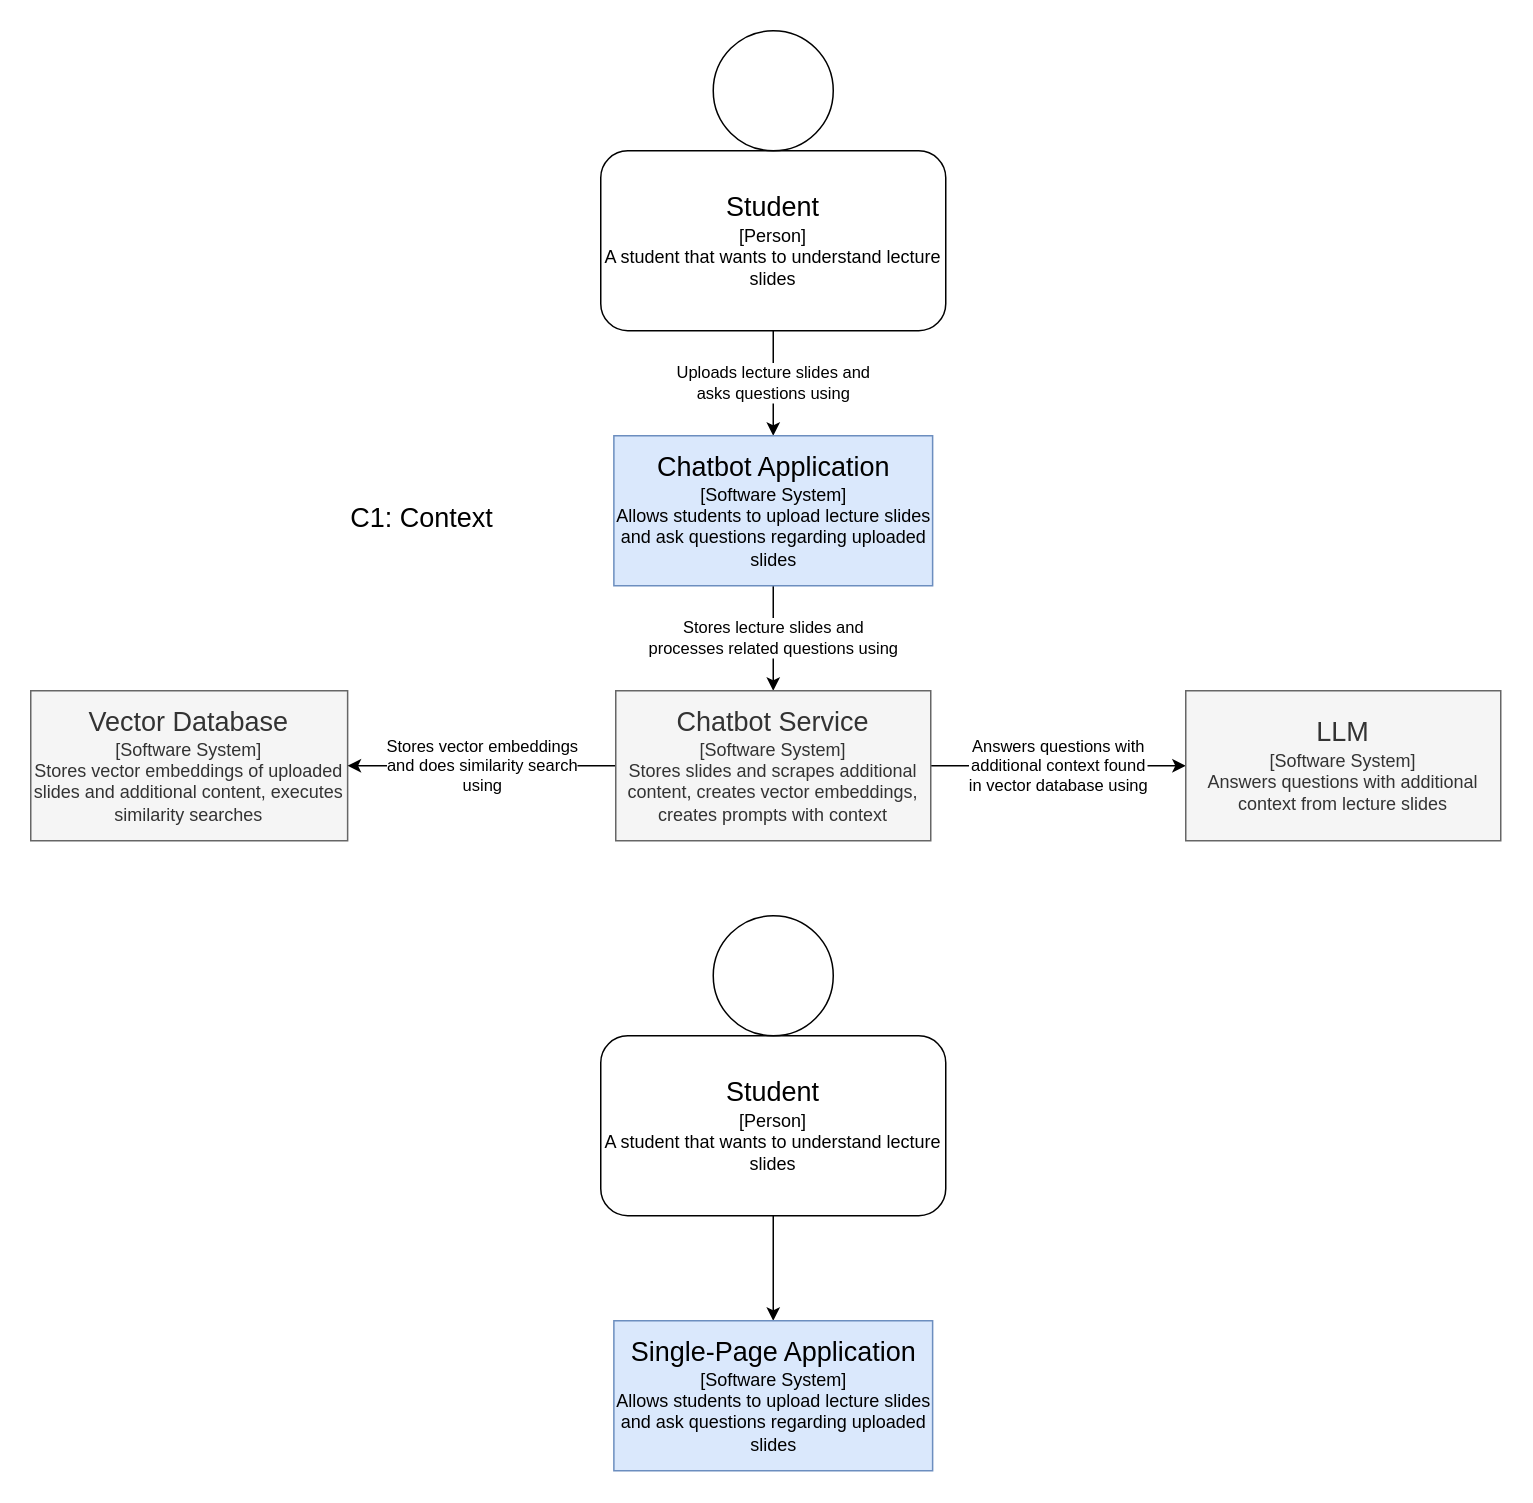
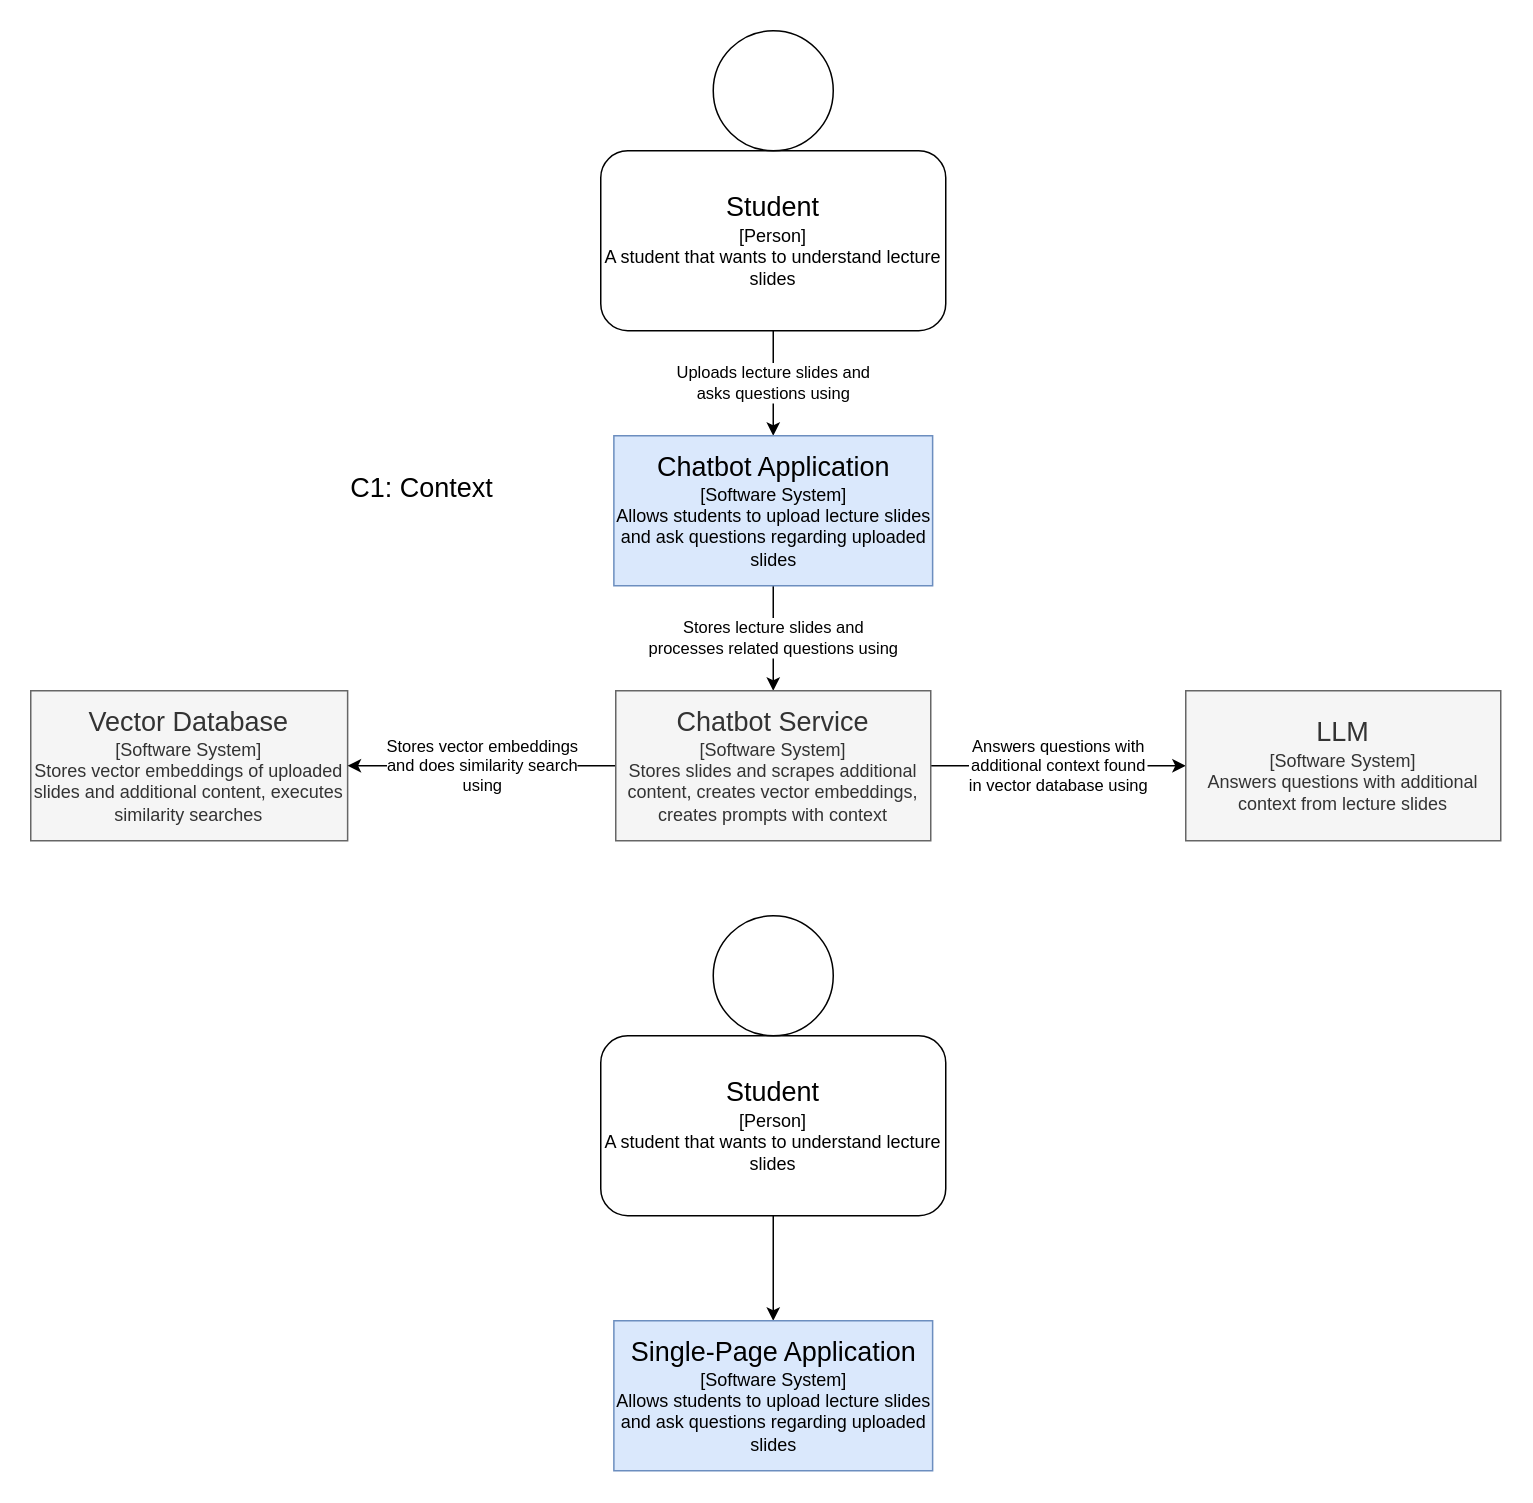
(423, 518) -> (423, 488)
